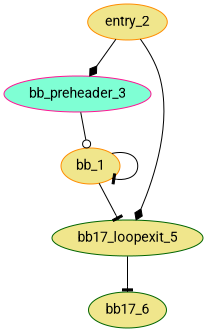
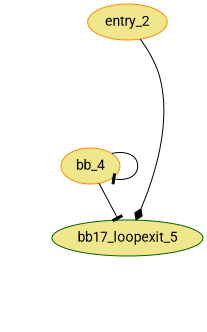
(78, 94) -> none
(90, 166) -> (90, 166)
(128, 310) -> none
